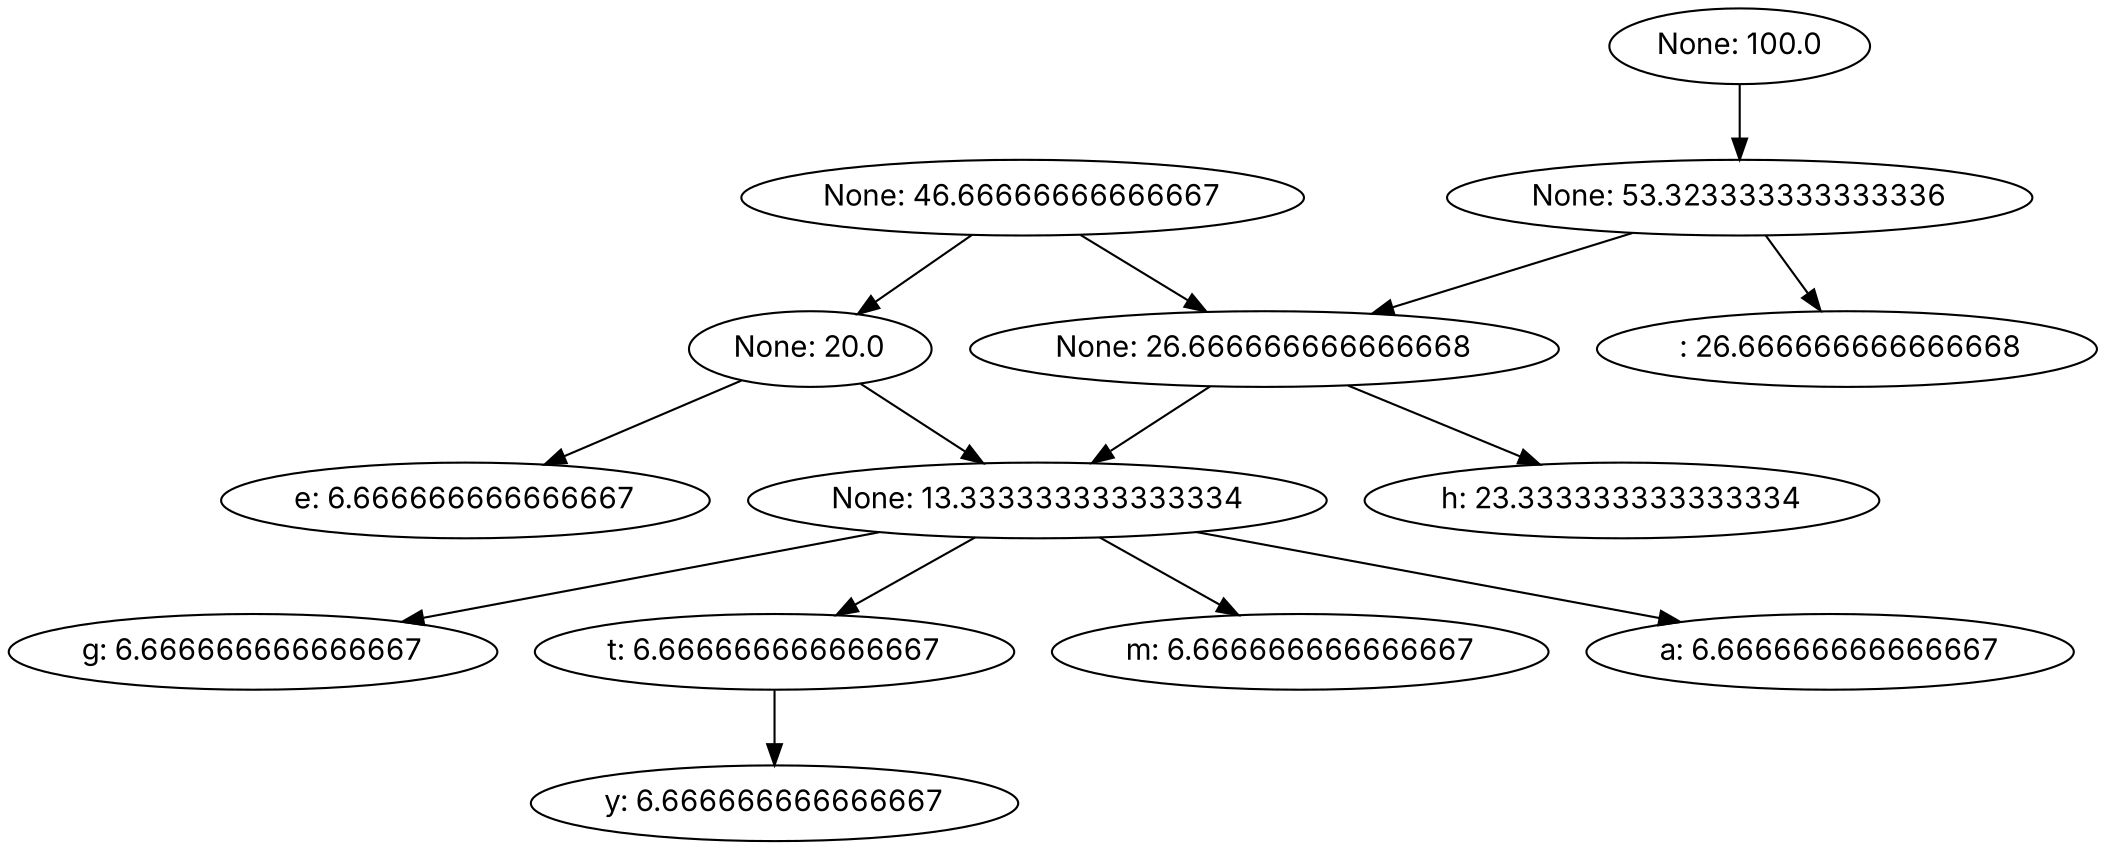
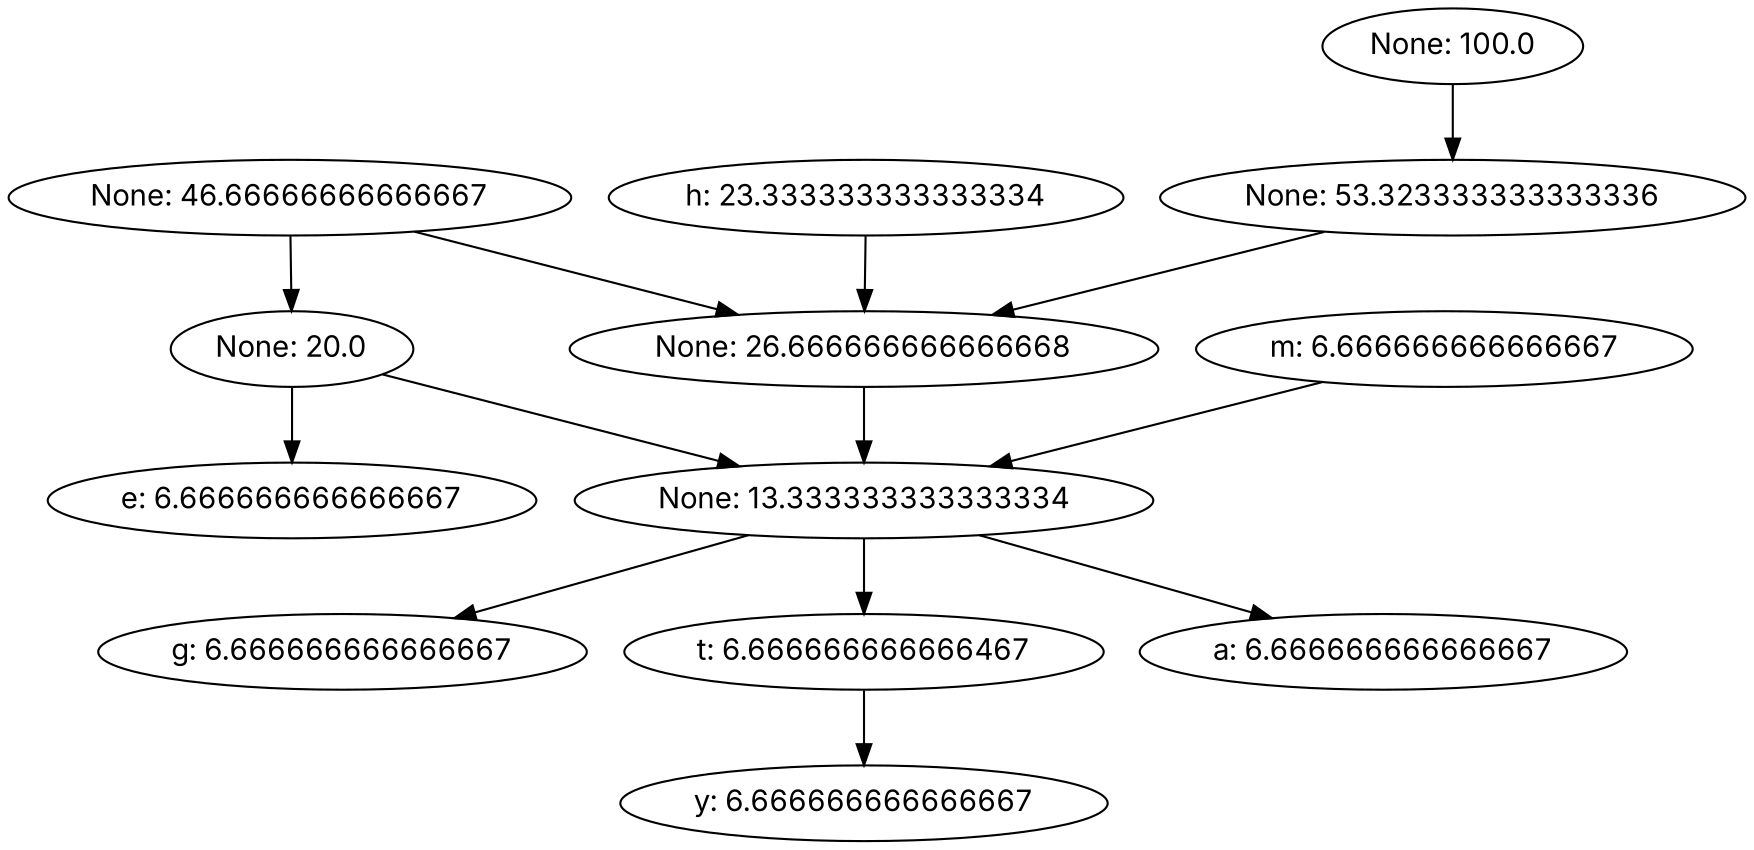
(1847, 349) -> none
(1434, 421) -> (865, 263)
(1160, 571) -> (1166, 422)
(775, 652) -> (864, 652)
